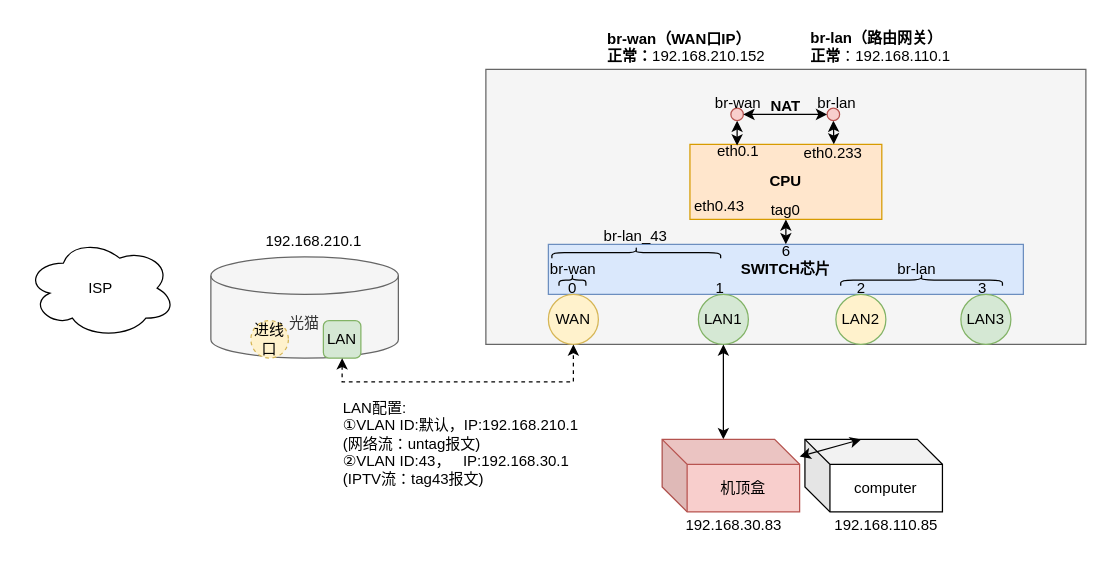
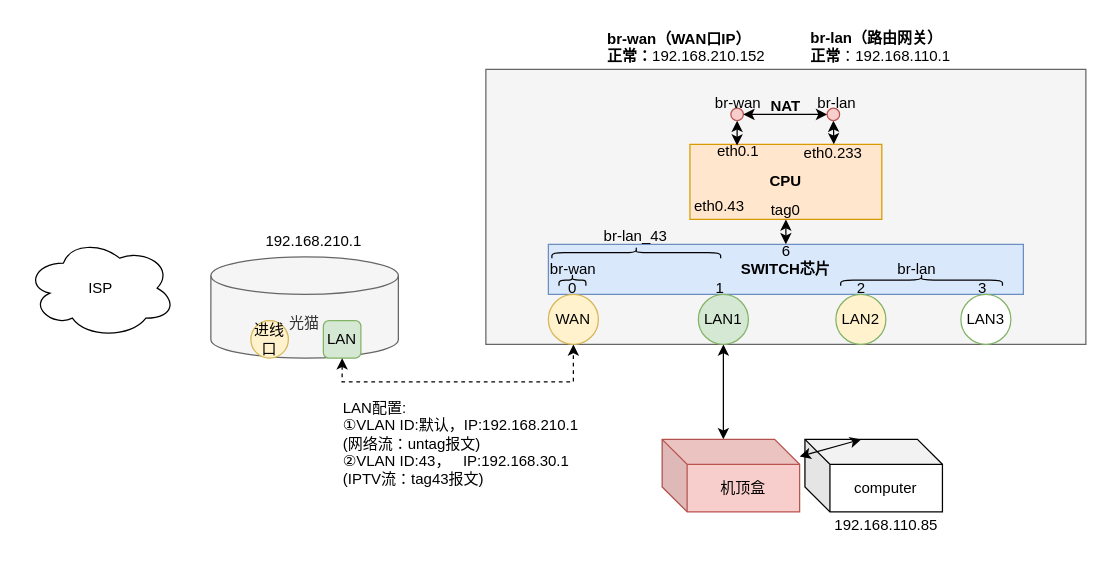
(986, 319) -> (986, 319)
(269, 339) -> (269, 339)
(733, 526) -> none
